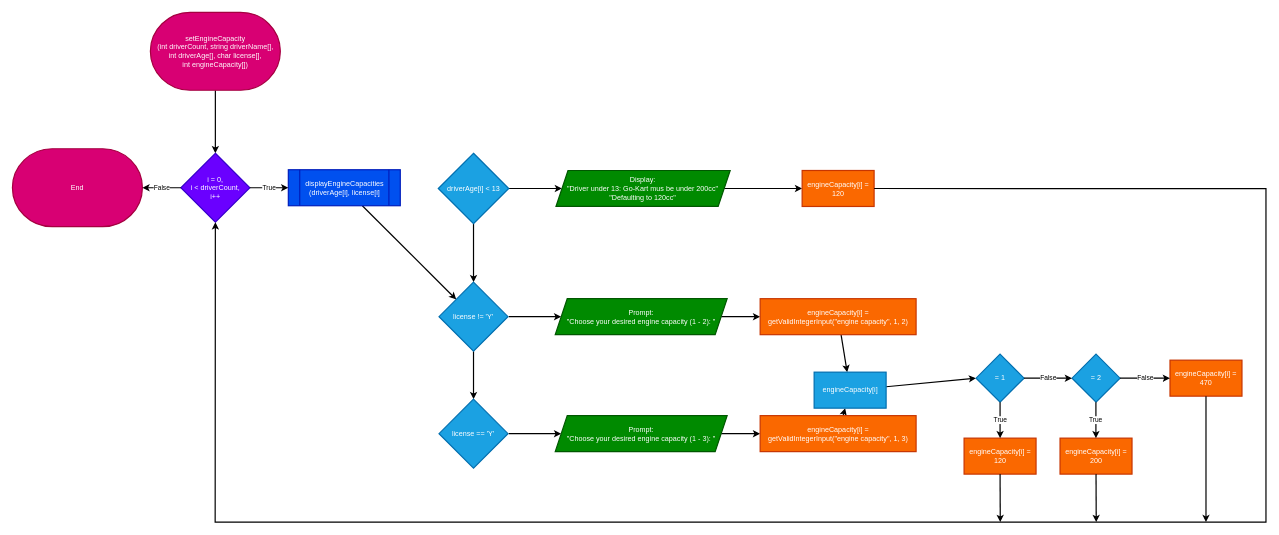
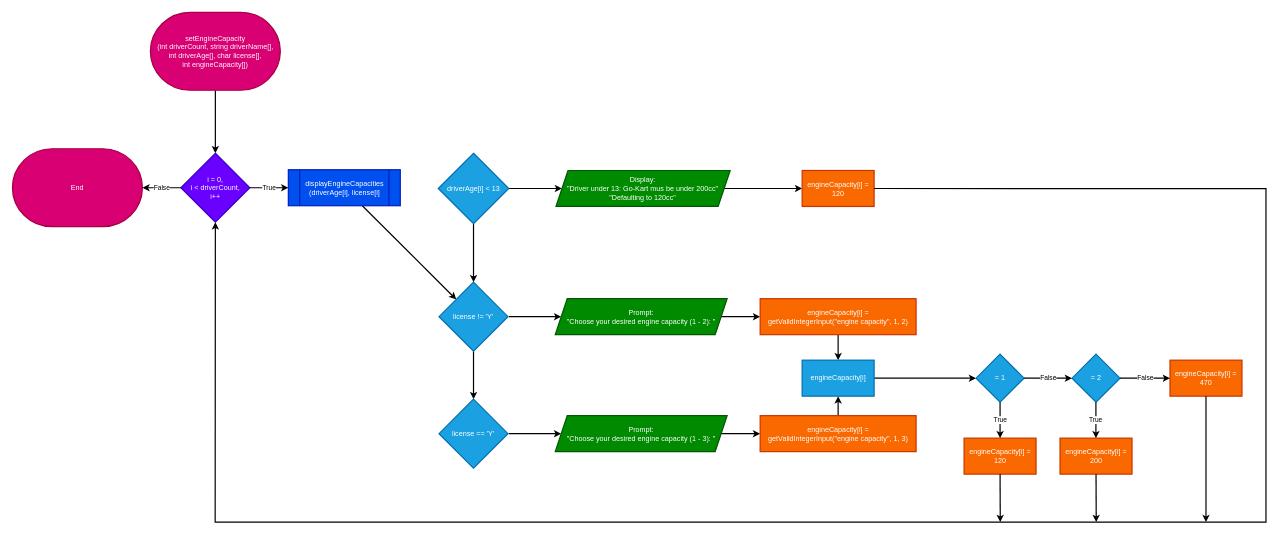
(850, 390) -> (838, 378)
